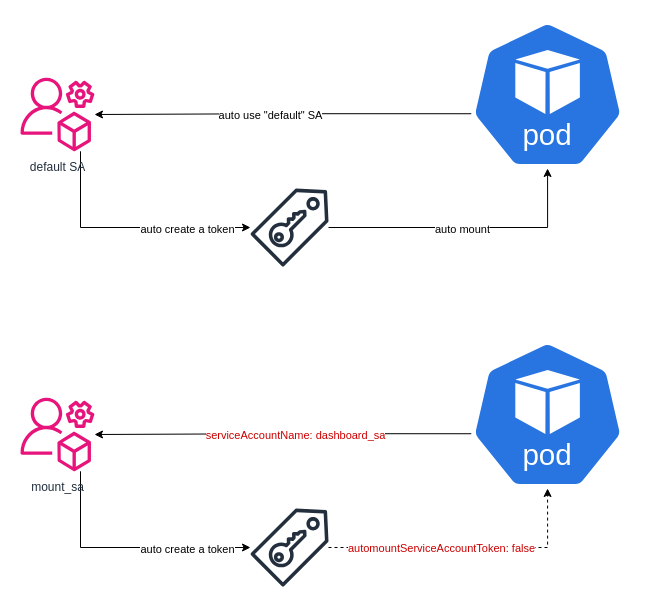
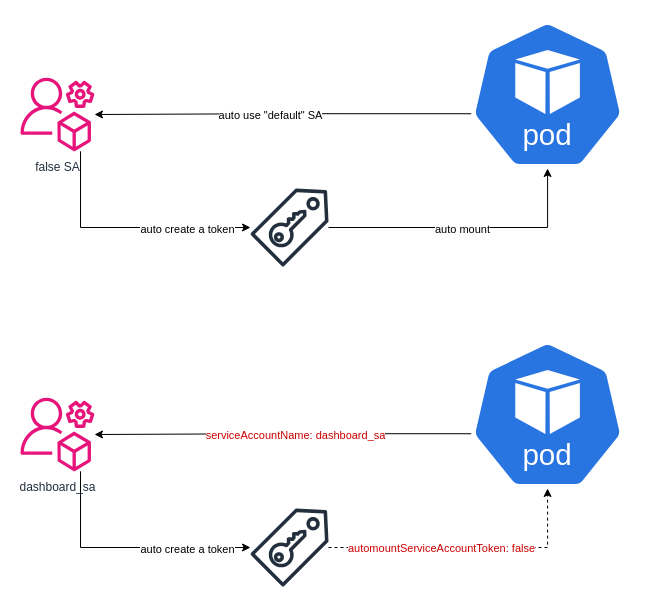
(58, 168) -> (58, 168)
(58, 488) -> (58, 488)
